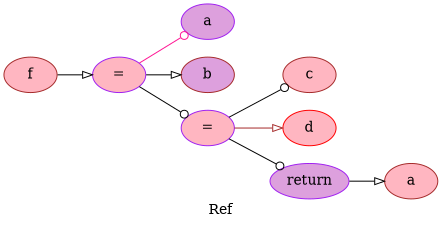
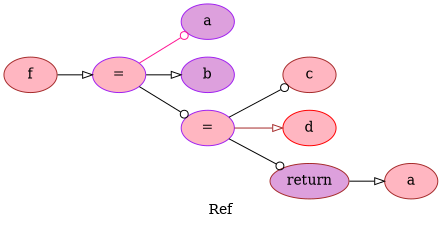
(208, 75) -> (208, 75)
(309, 181) -> (309, 181)
